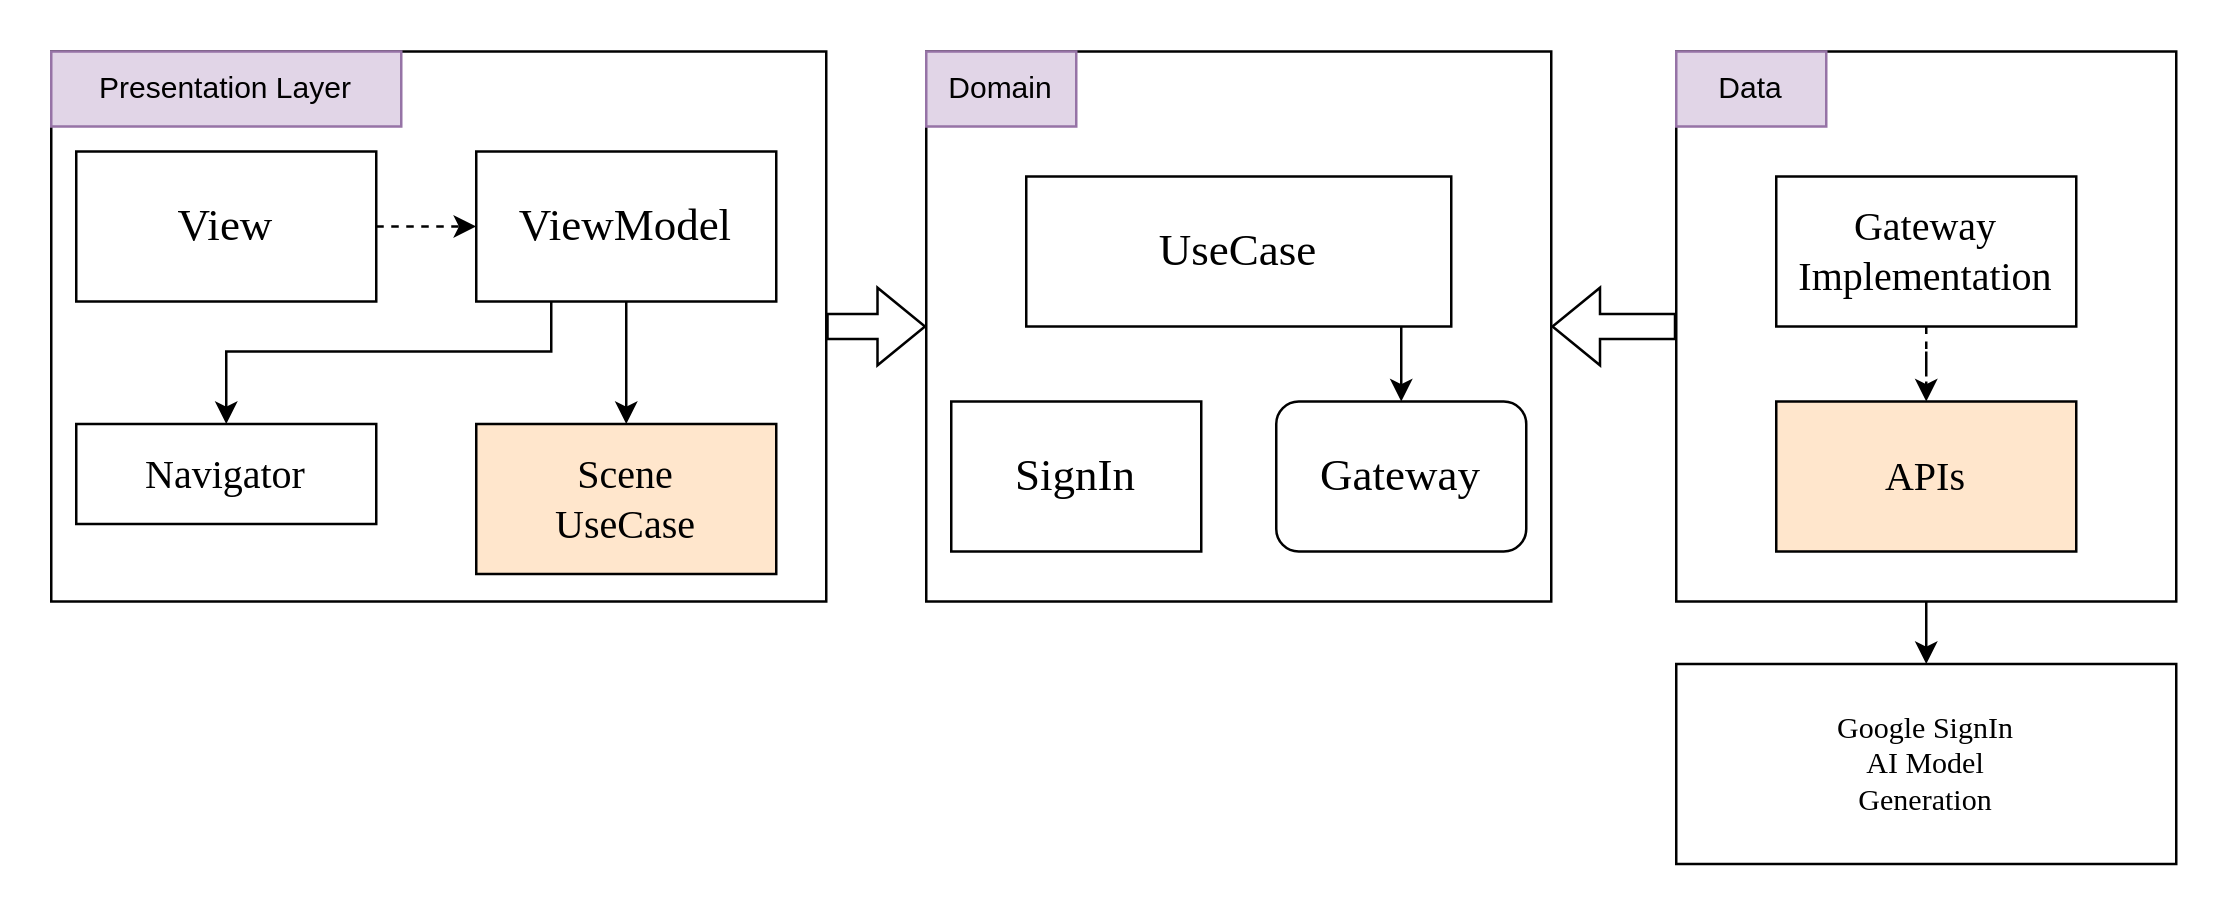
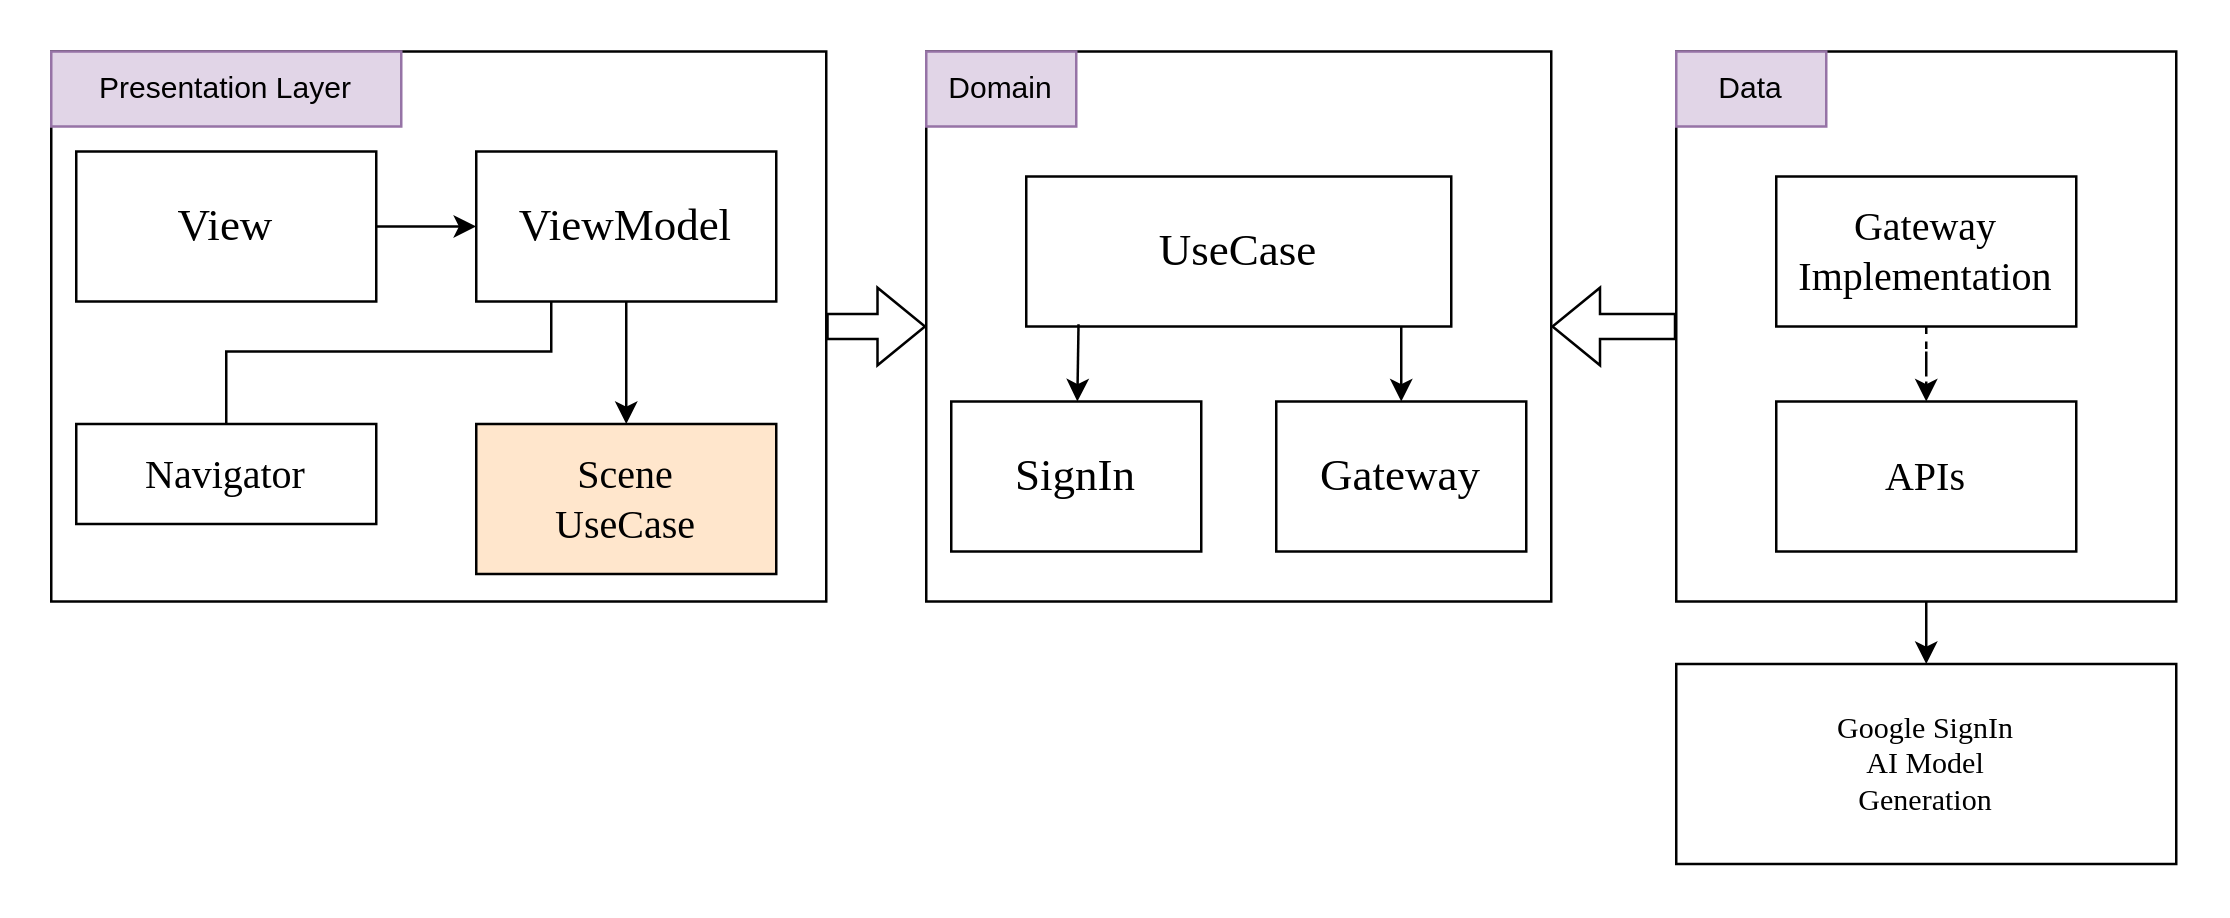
(417, 226) -> (417, 226)
none -> (1078, 354)
(226, 406) -> (226, 413)
(1401, 476) -> (1401, 476)
(1926, 476) -> (1926, 476)
